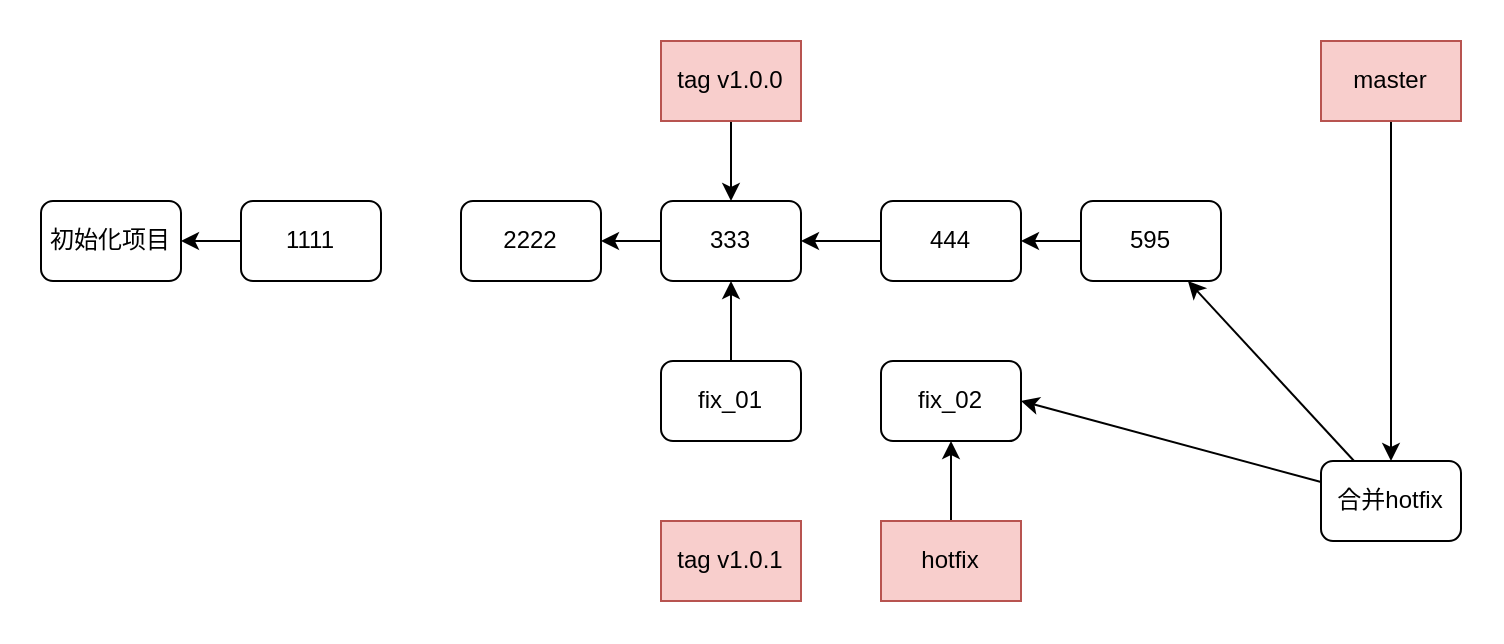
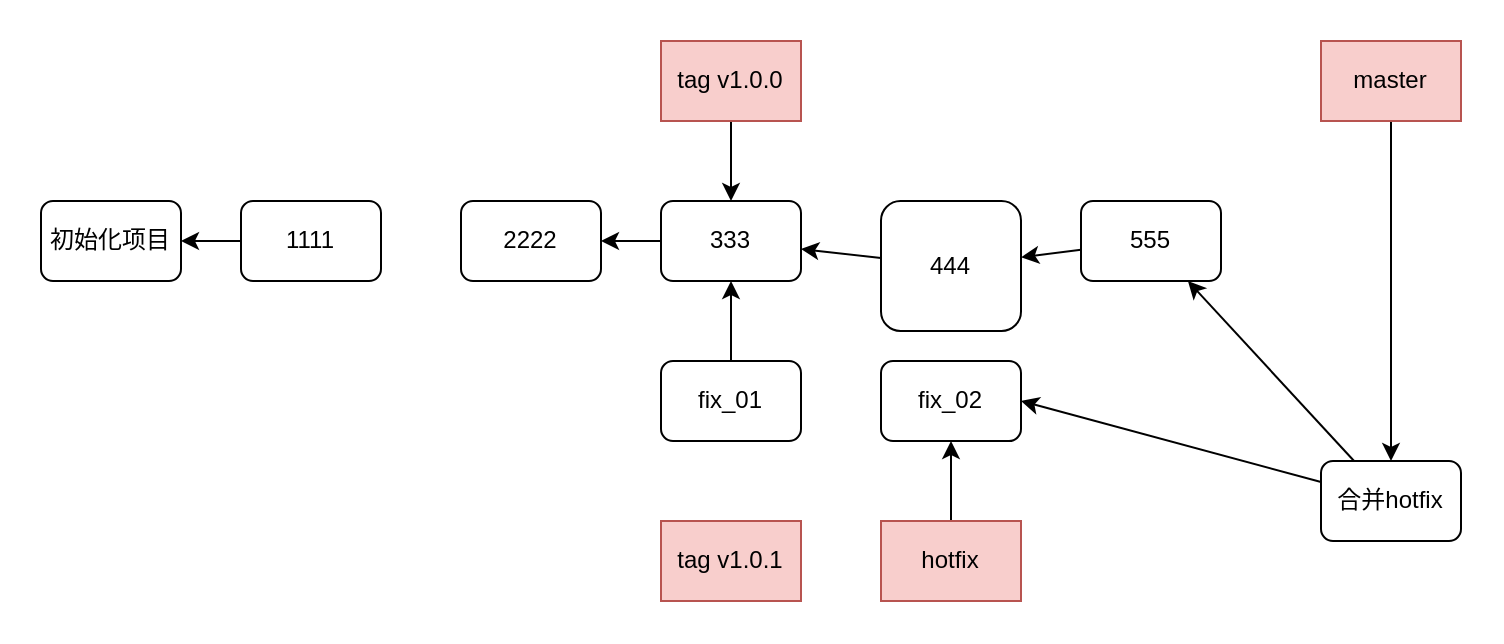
(951, 241) -> (951, 266)
(1151, 241) -> (1151, 241)
